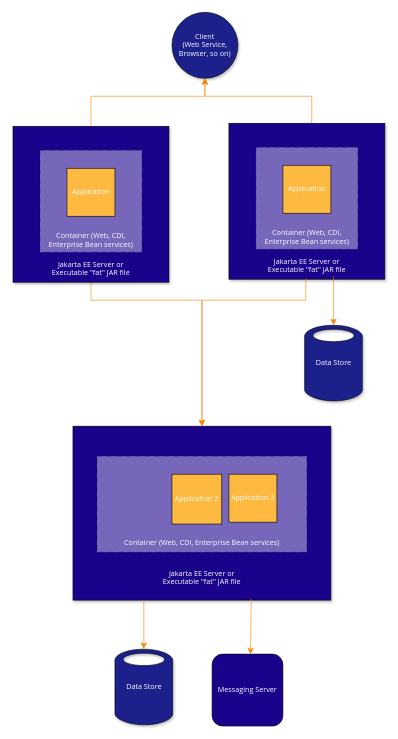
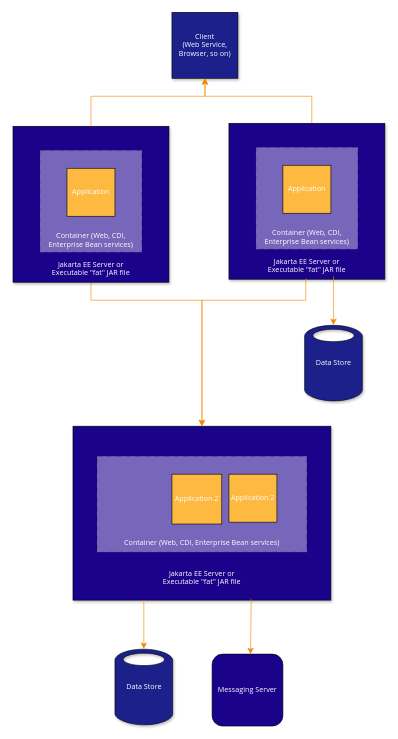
(205, 45) -> (205, 45)
